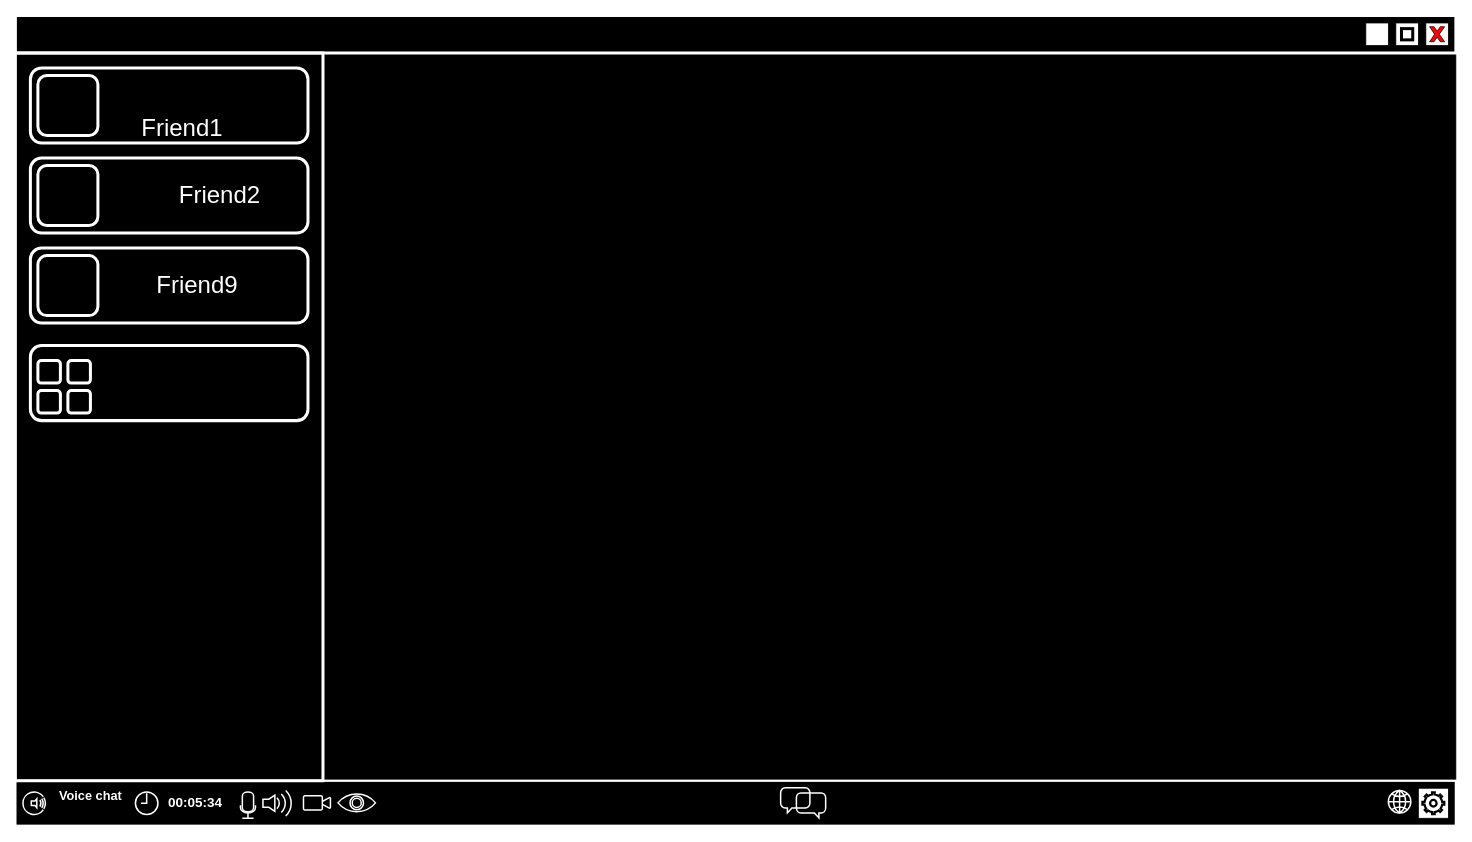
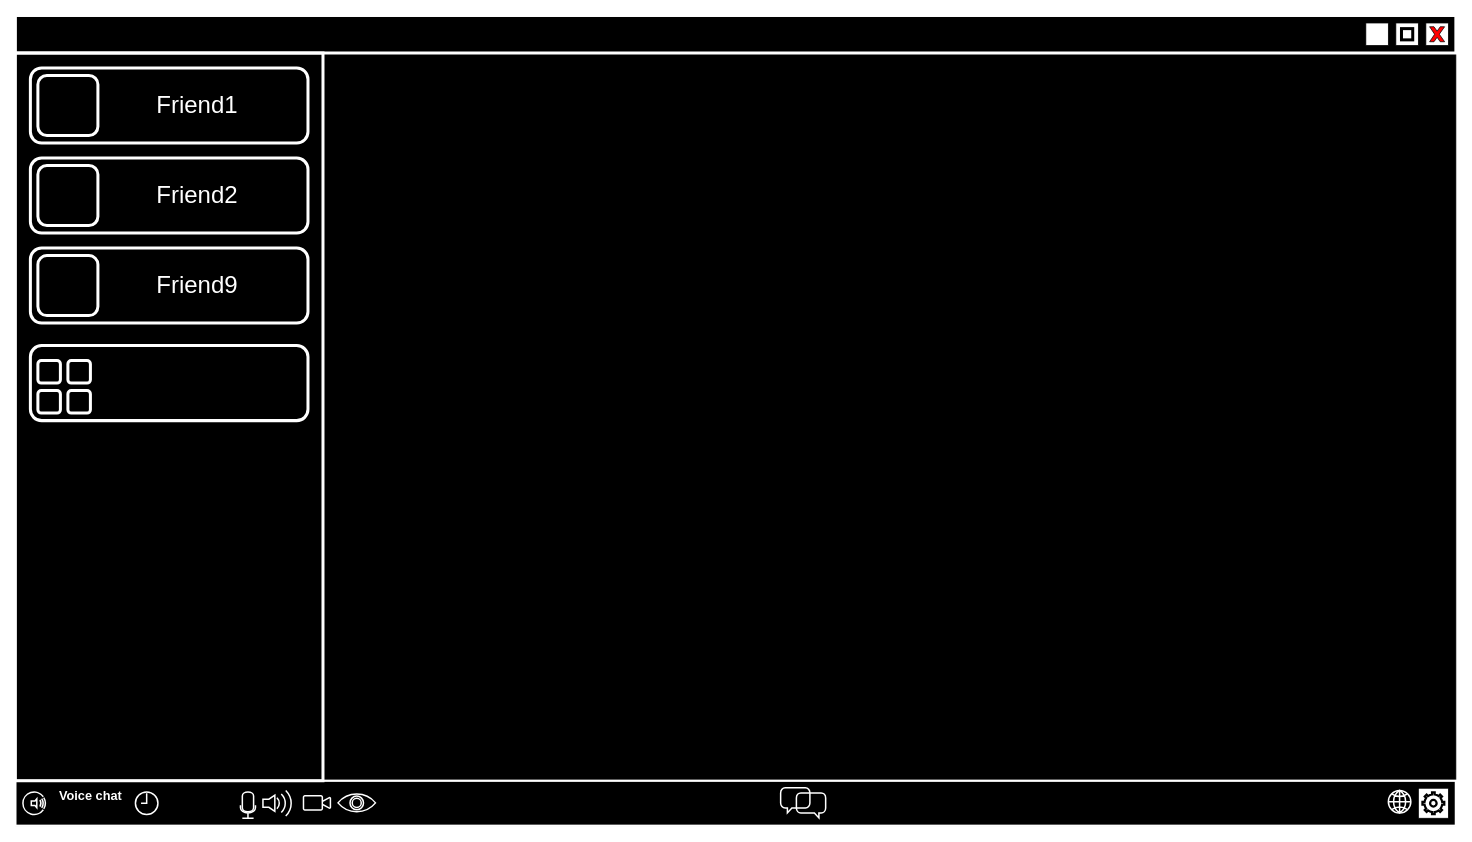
(182, 128) -> (197, 105)
(220, 195) -> (197, 195)
(195, 803) -> none
